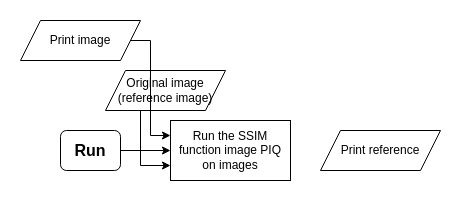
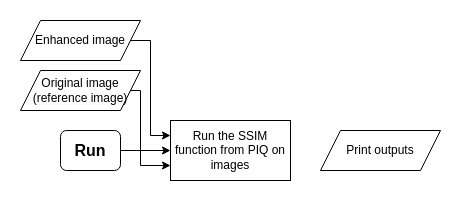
(81, 41) -> (81, 41)
(166, 91) -> (81, 91)
(231, 151) -> (231, 151)
(381, 151) -> (381, 151)
